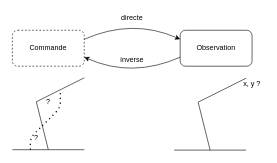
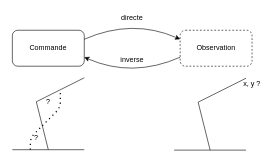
(48, 48) -> (48, 48)
(216, 48) -> (216, 48)
